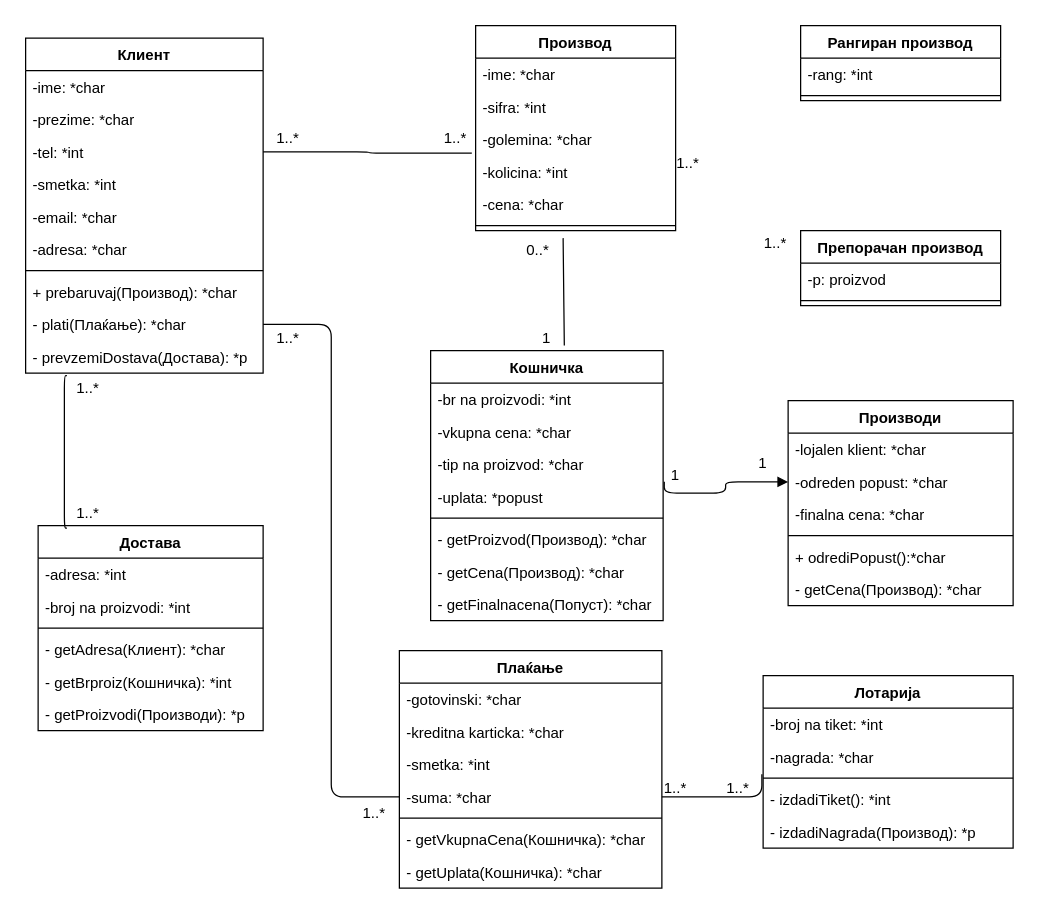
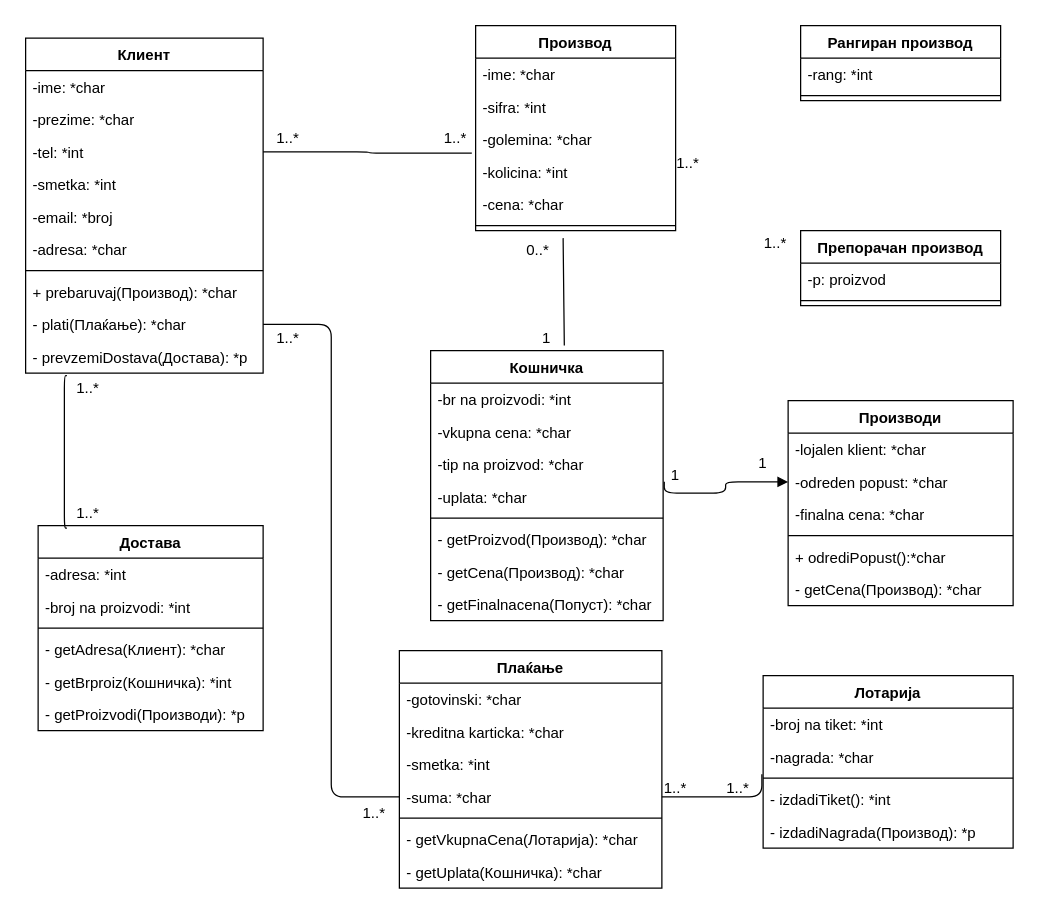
(79, 218) -> (79, 218)
(499, 498) -> (490, 498)
(535, 840) -> (535, 840)
